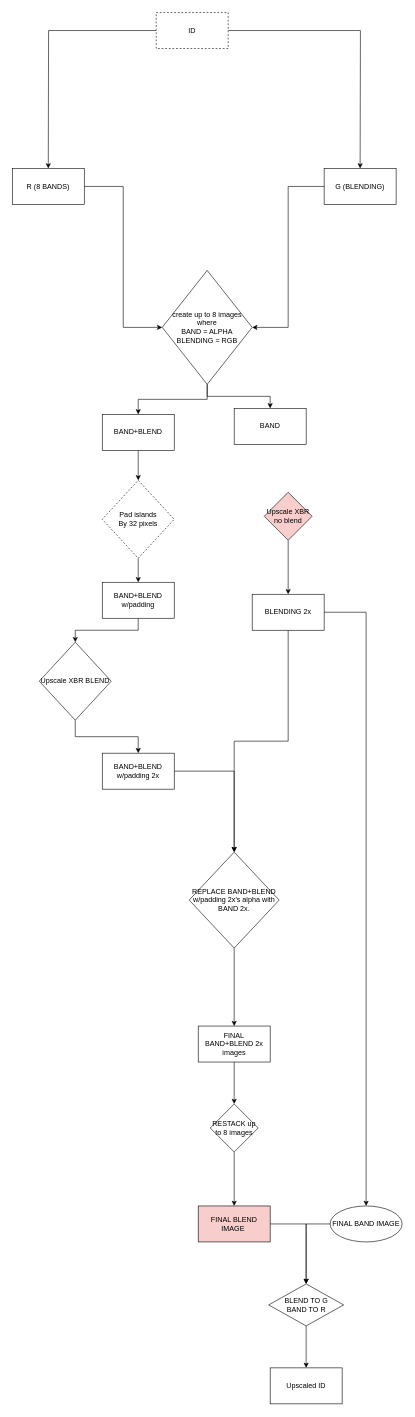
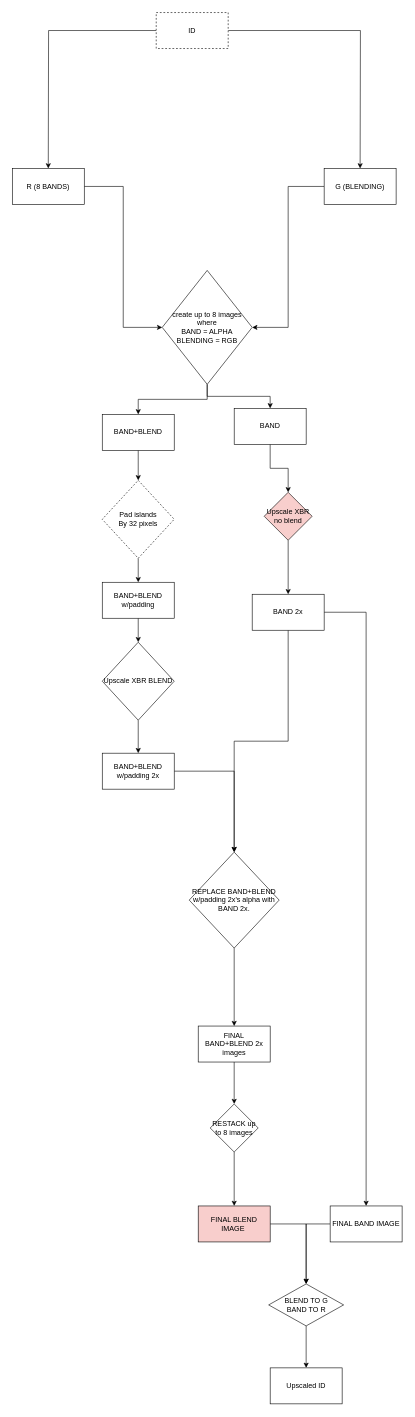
none -> (287, 468)
(288, 612) -> (288, 612)
(75, 681) -> (138, 681)
(366, 1224) -> (366, 1224)
